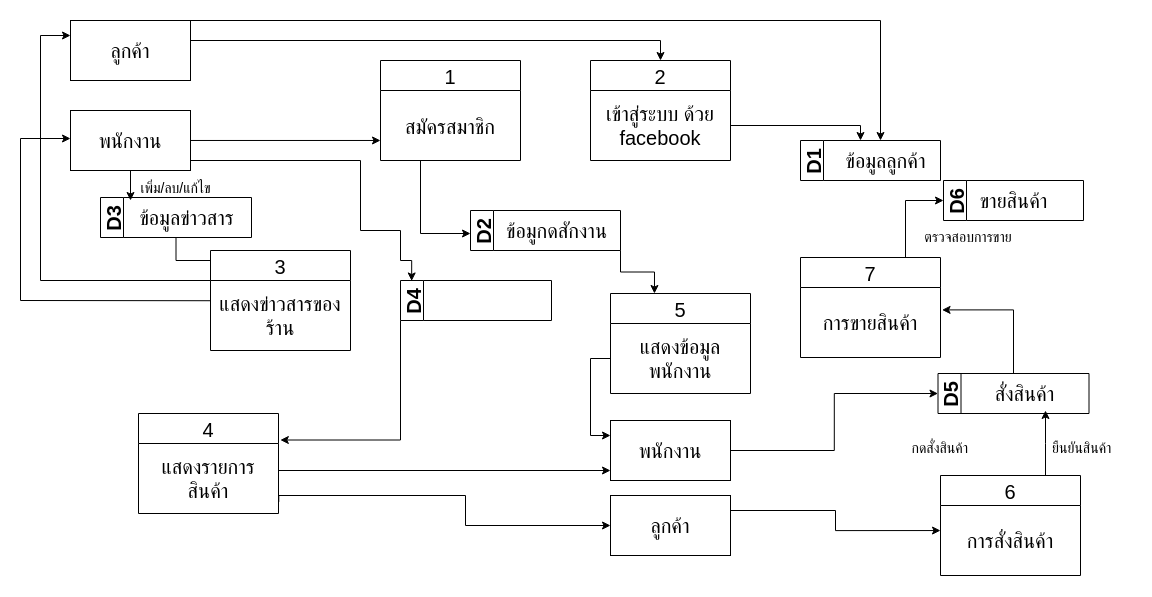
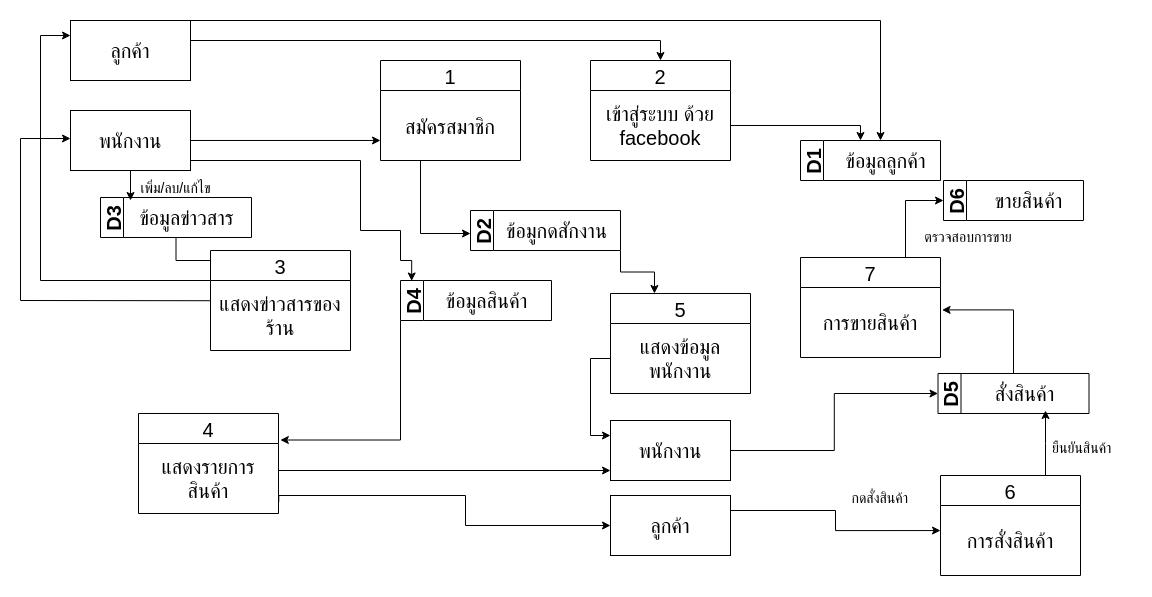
(1014, 201) -> (1029, 201)
none -> (487, 301)
(940, 448) -> (880, 498)
